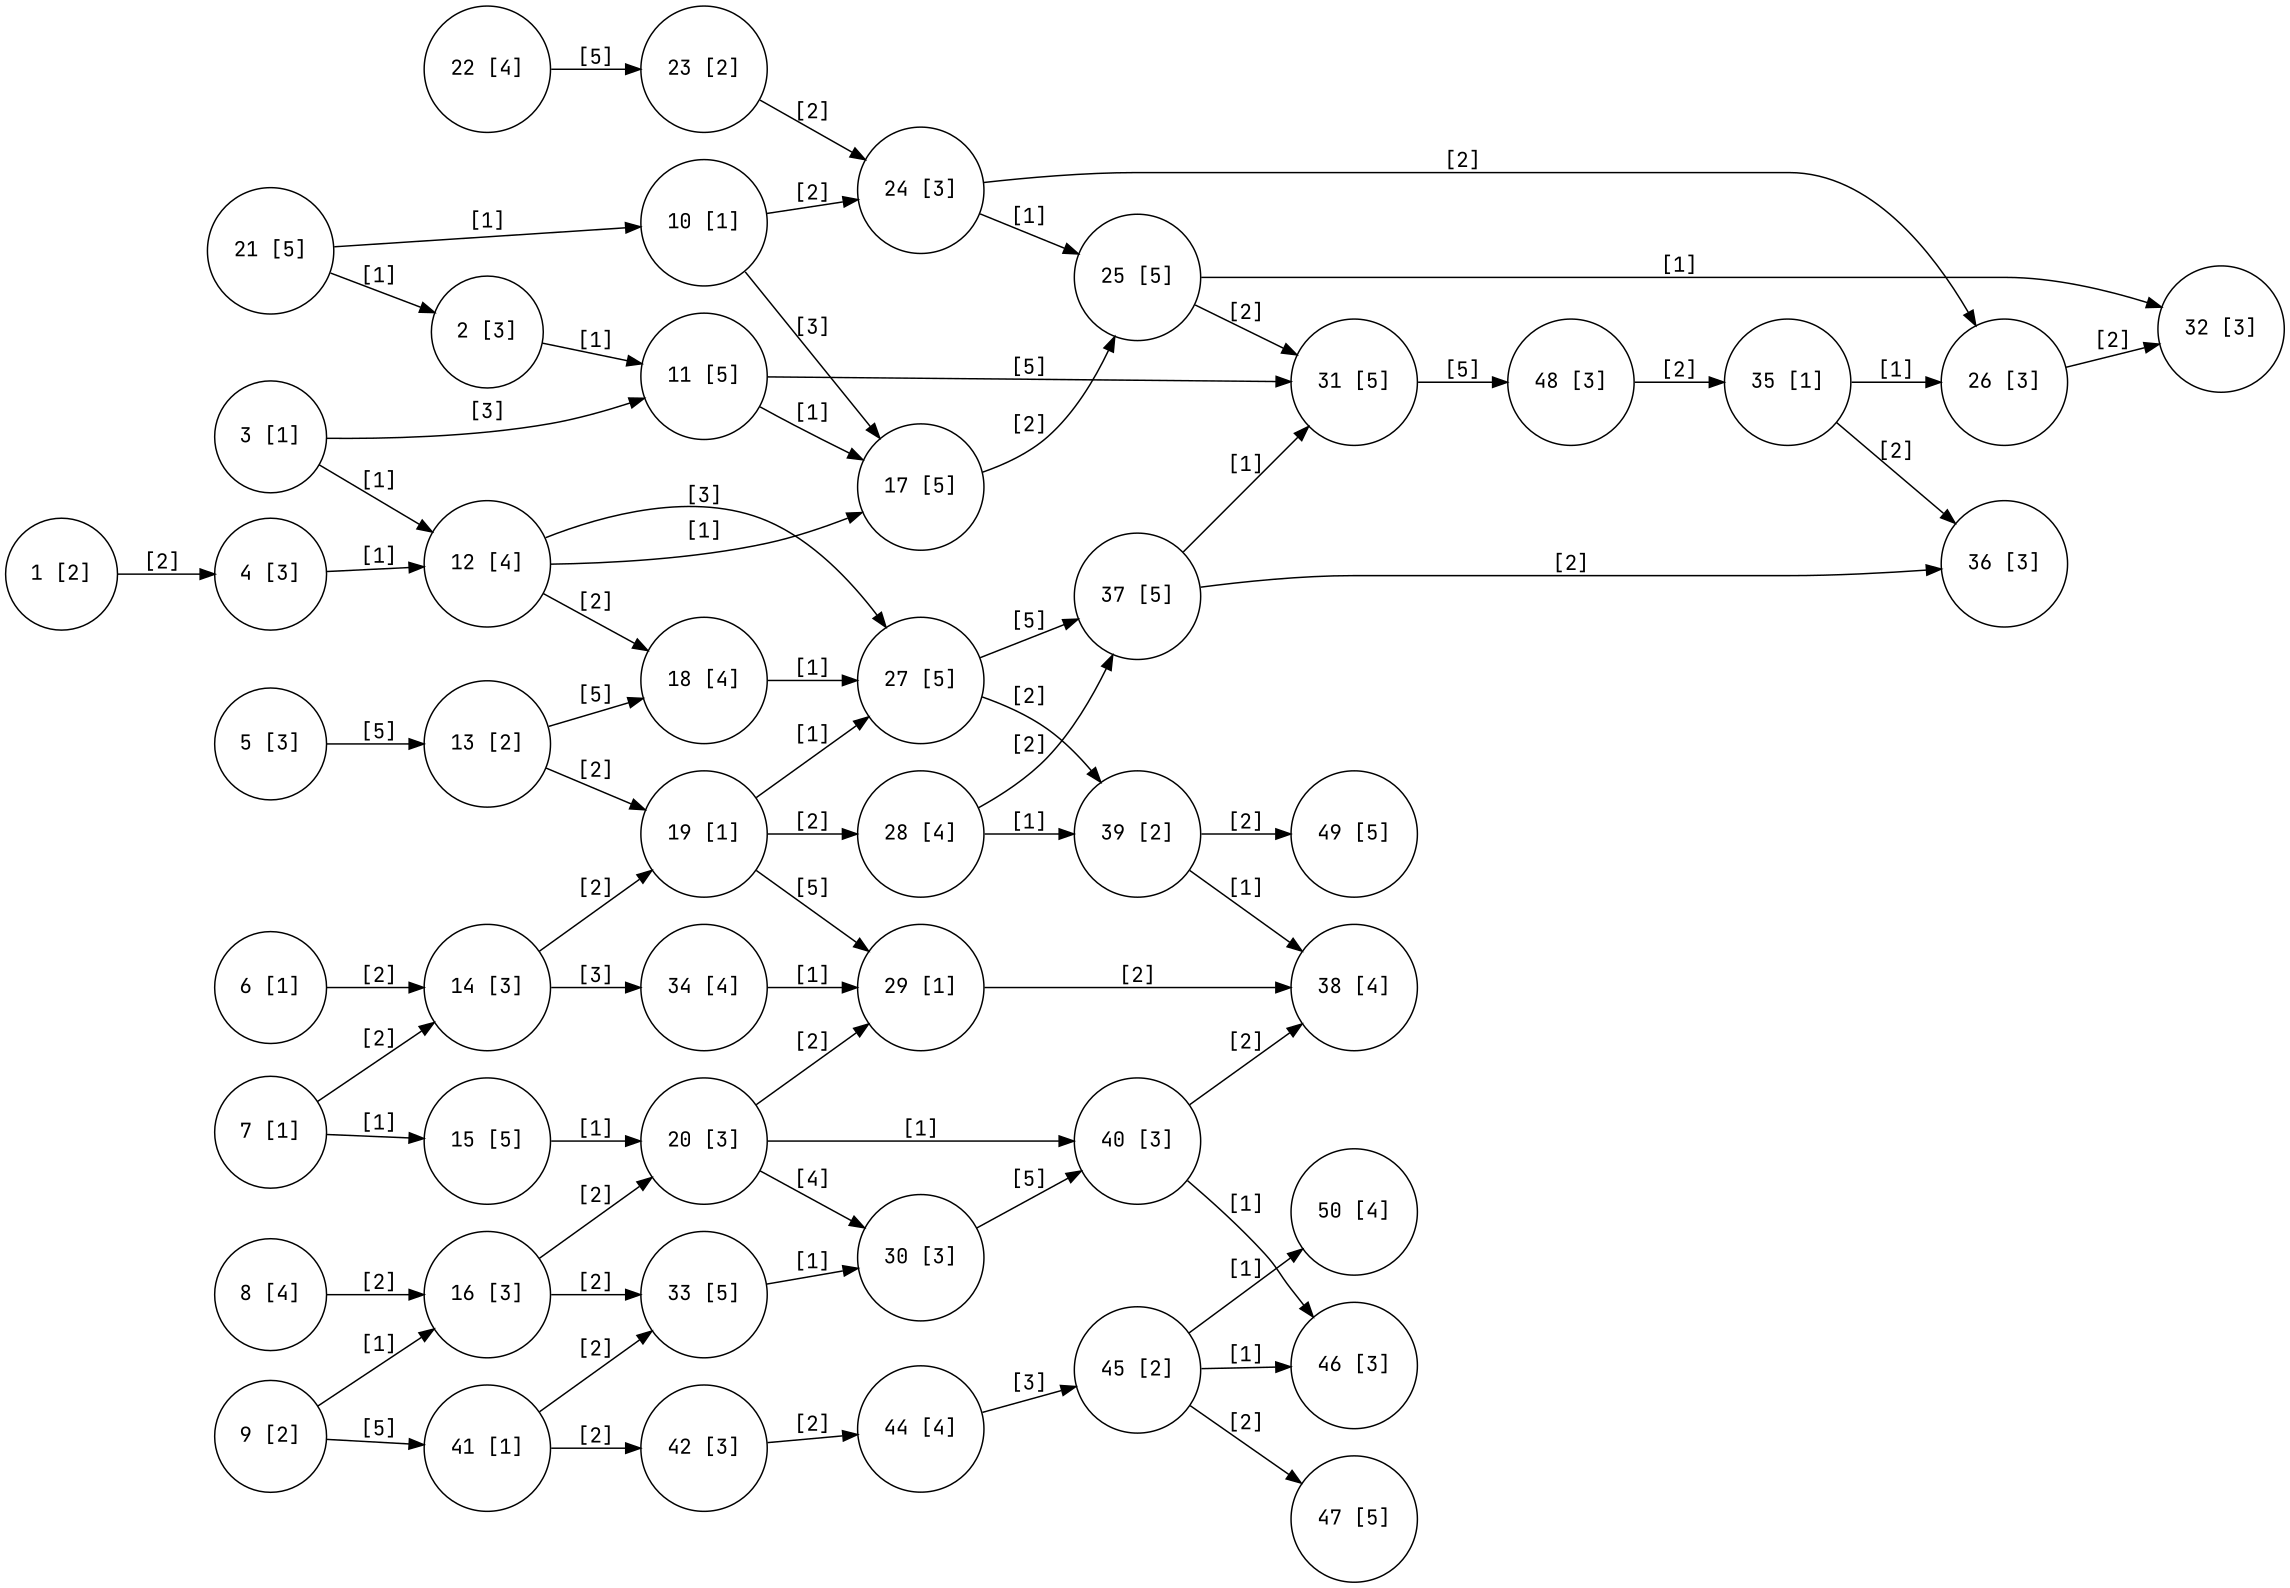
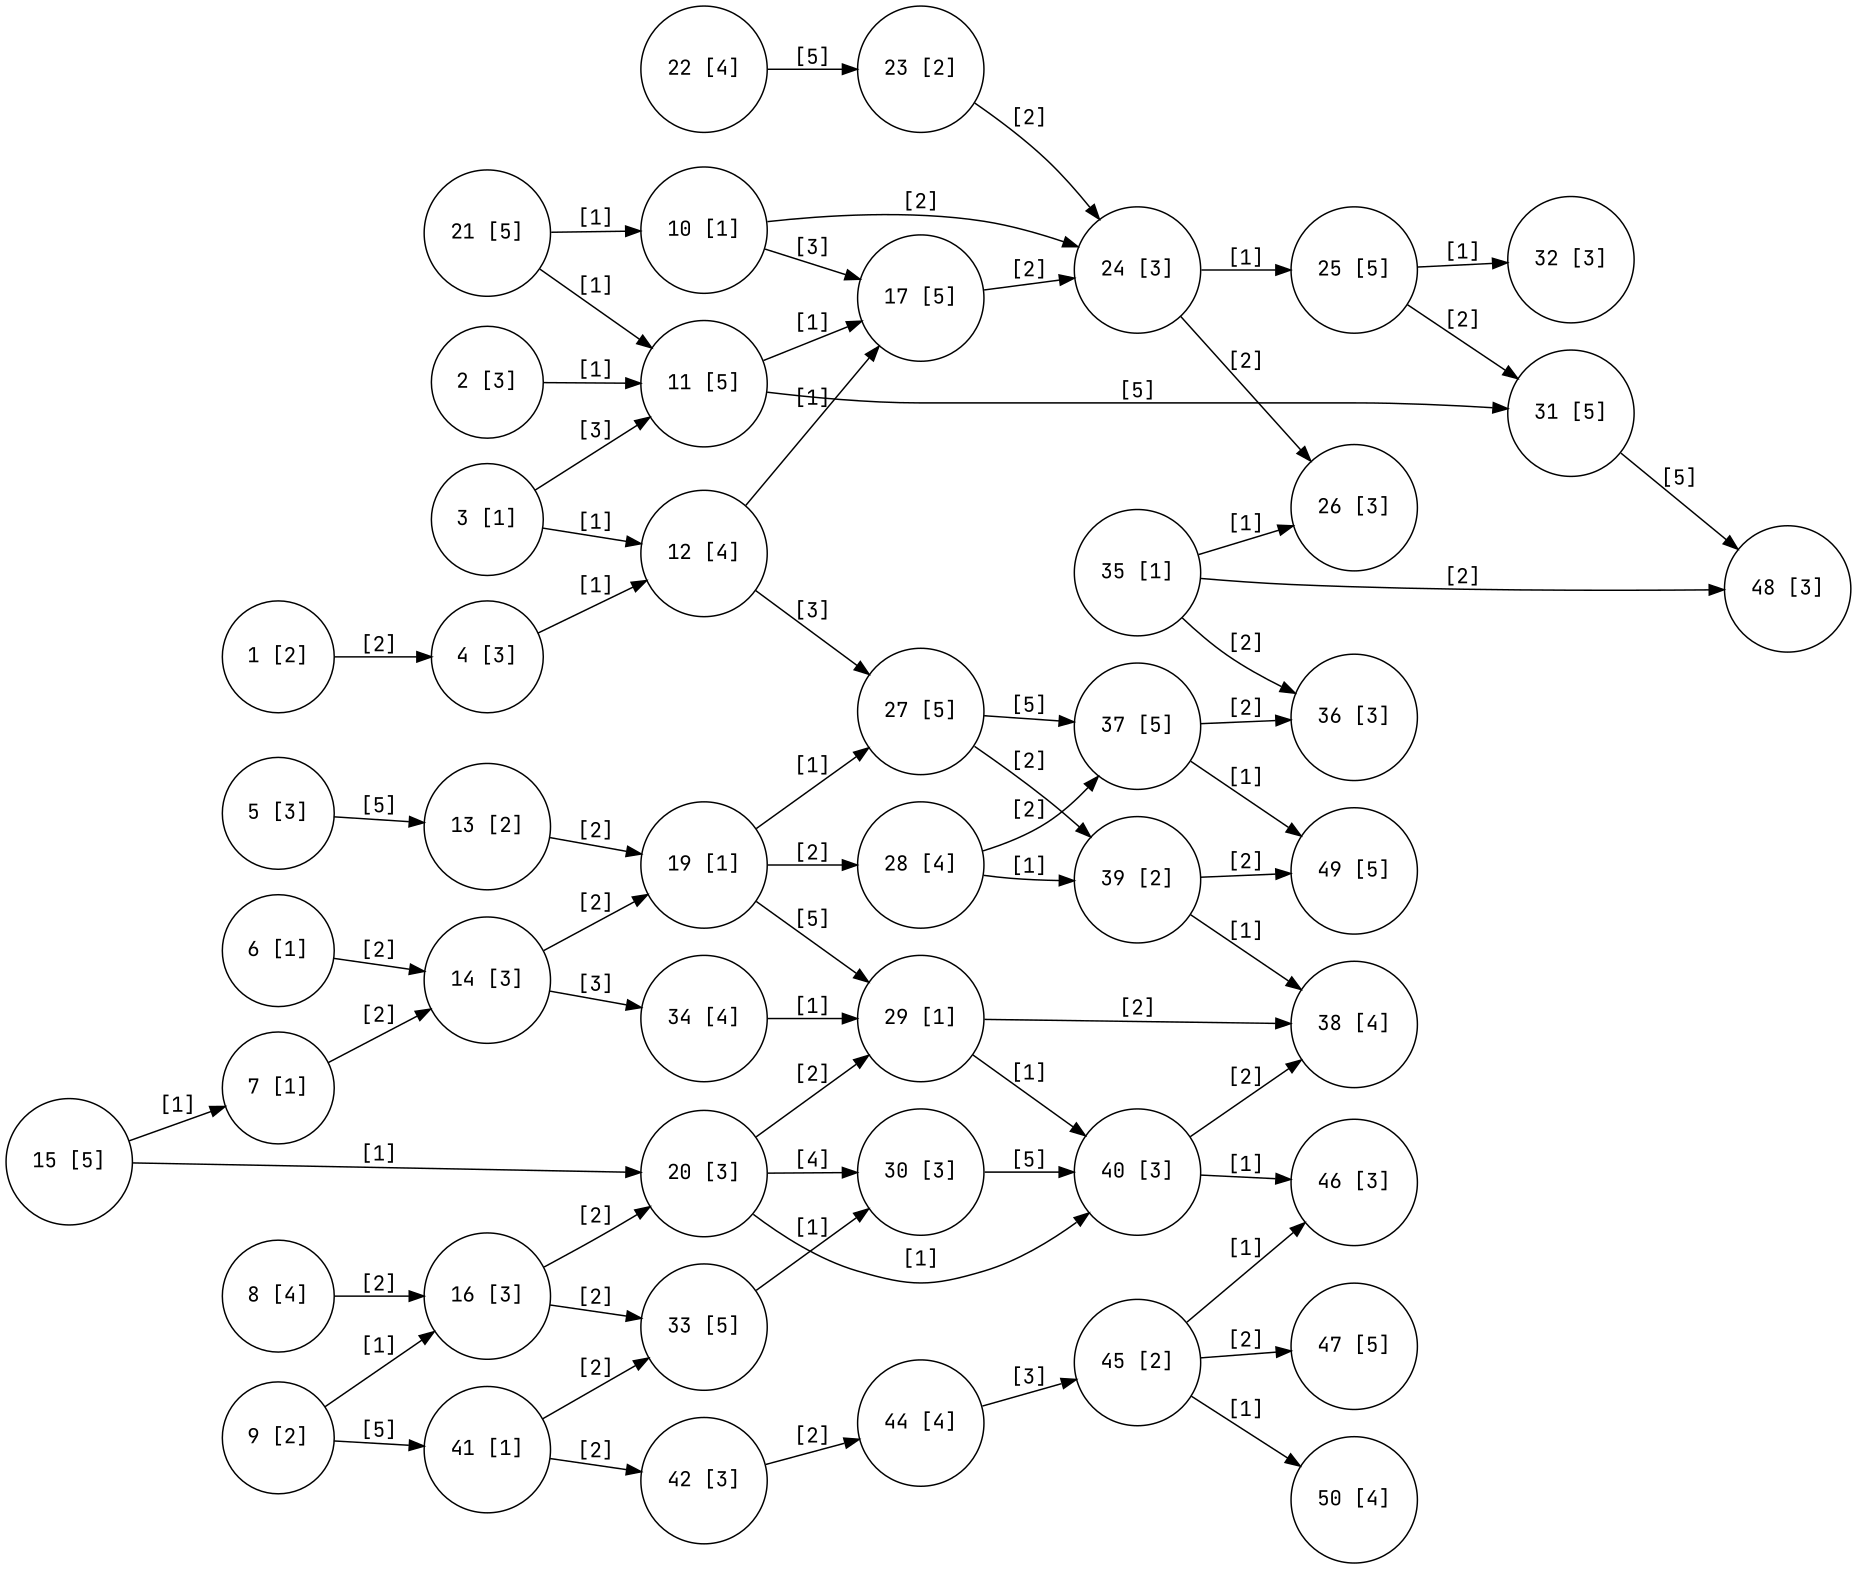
(376, 290) -> (590, 304)
(2105, 358) -> none
(1672, 382) -> (1455, 589)
(1059, 426) -> (1022, 285)
(1241, 495) -> (1240, 794)
(704, 680) -> none
none -> (1023, 1091)
(368, 1136) -> (170, 1126)
